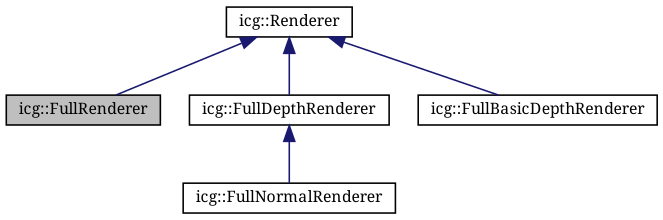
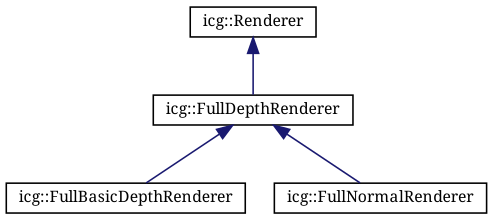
(421, 69) -> (183, 159)
(83, 110) -> none
